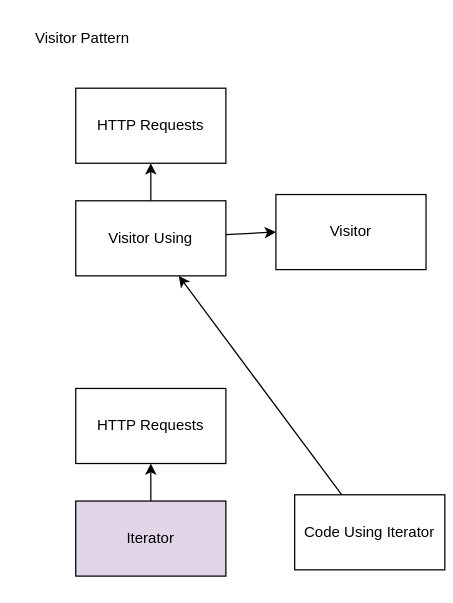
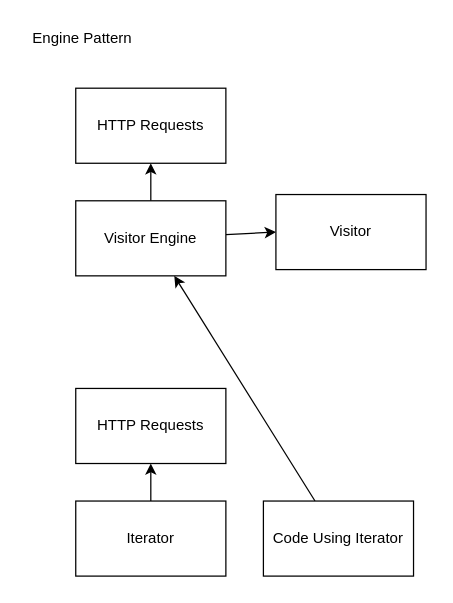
(83, 38) -> (83, 38)
(151, 238) -> (151, 238)
(369, 532) -> (338, 538)
(151, 538) -> (151, 538)
